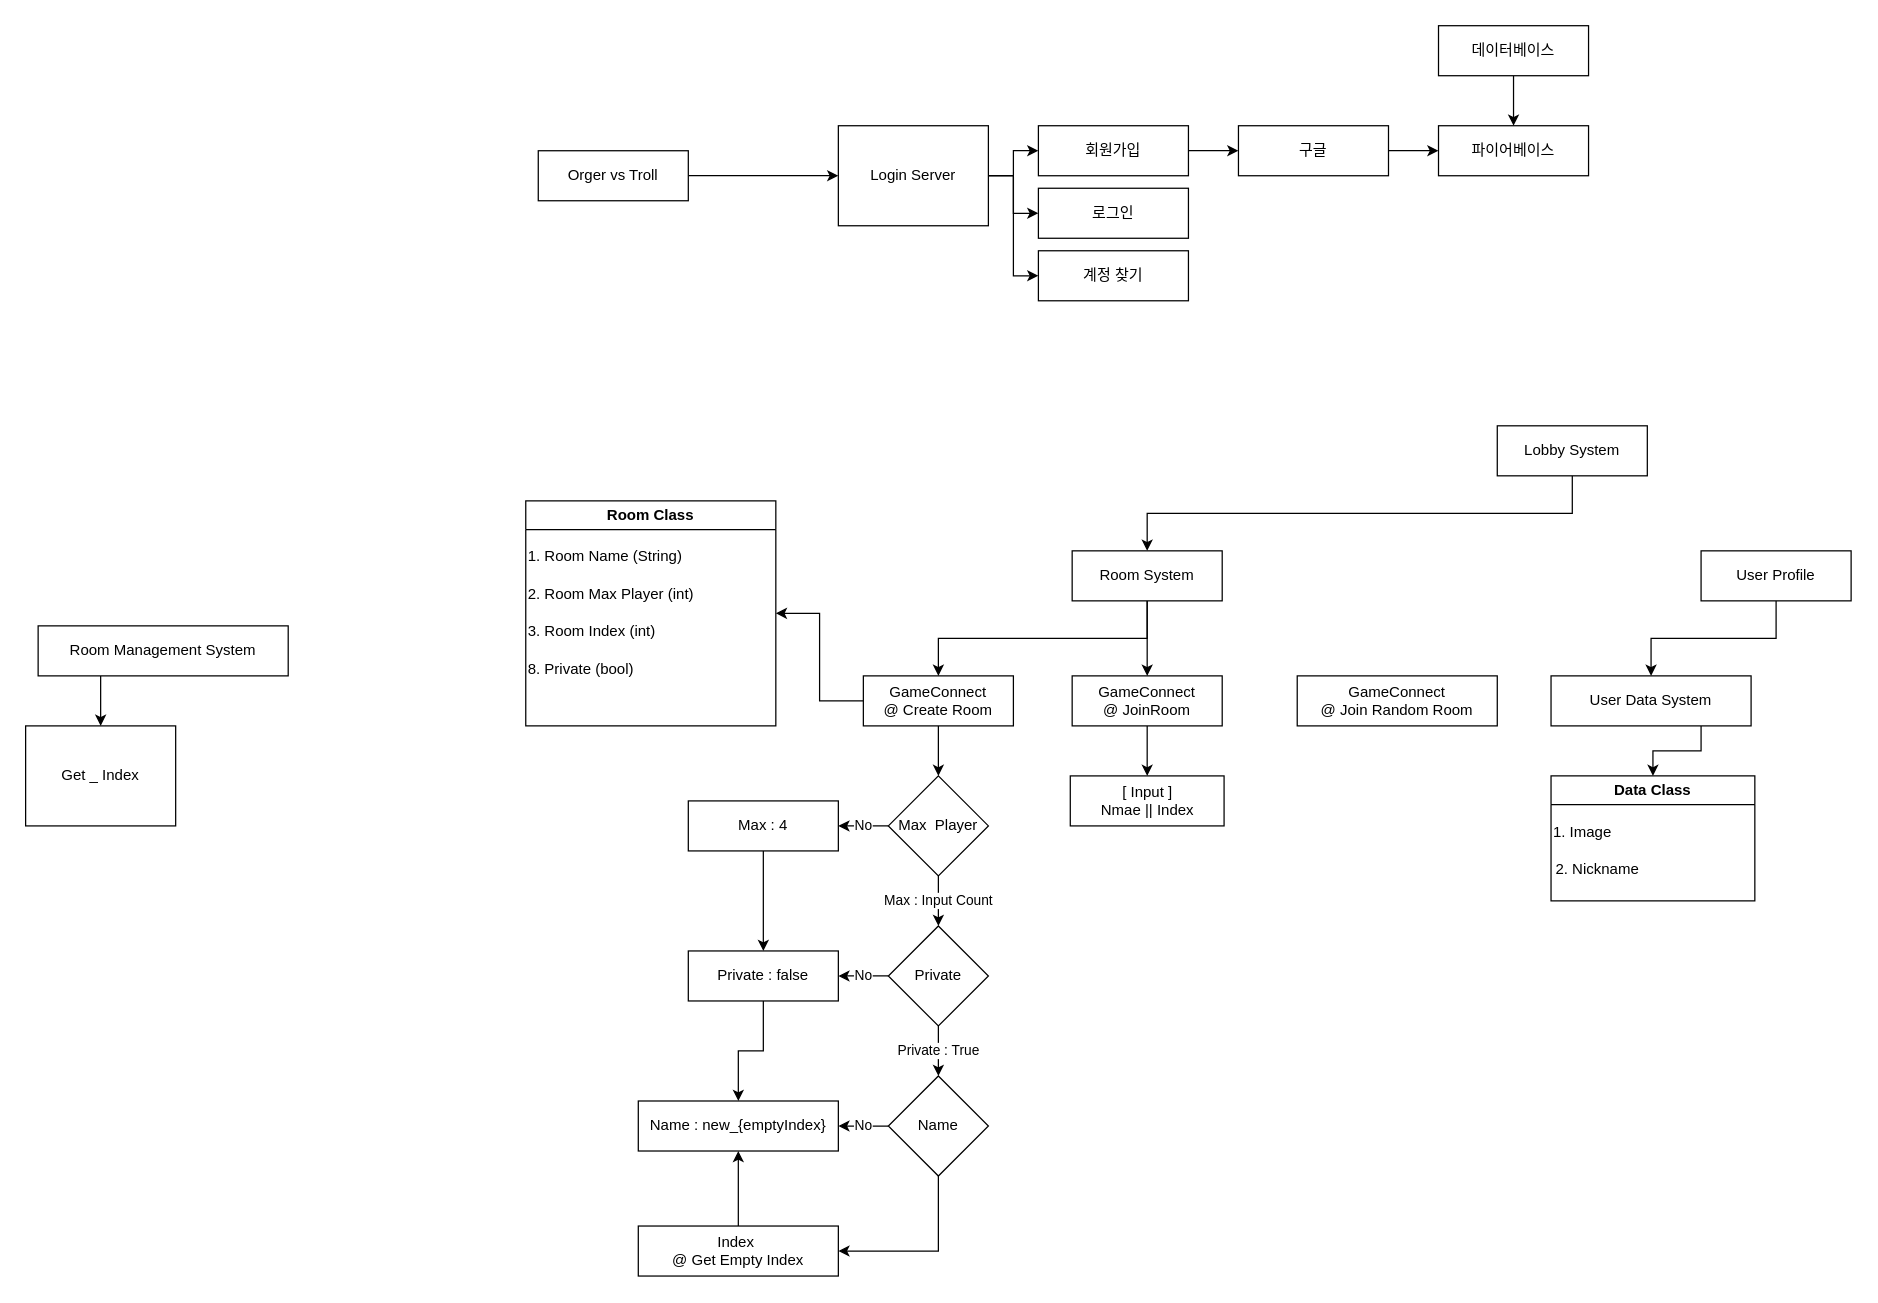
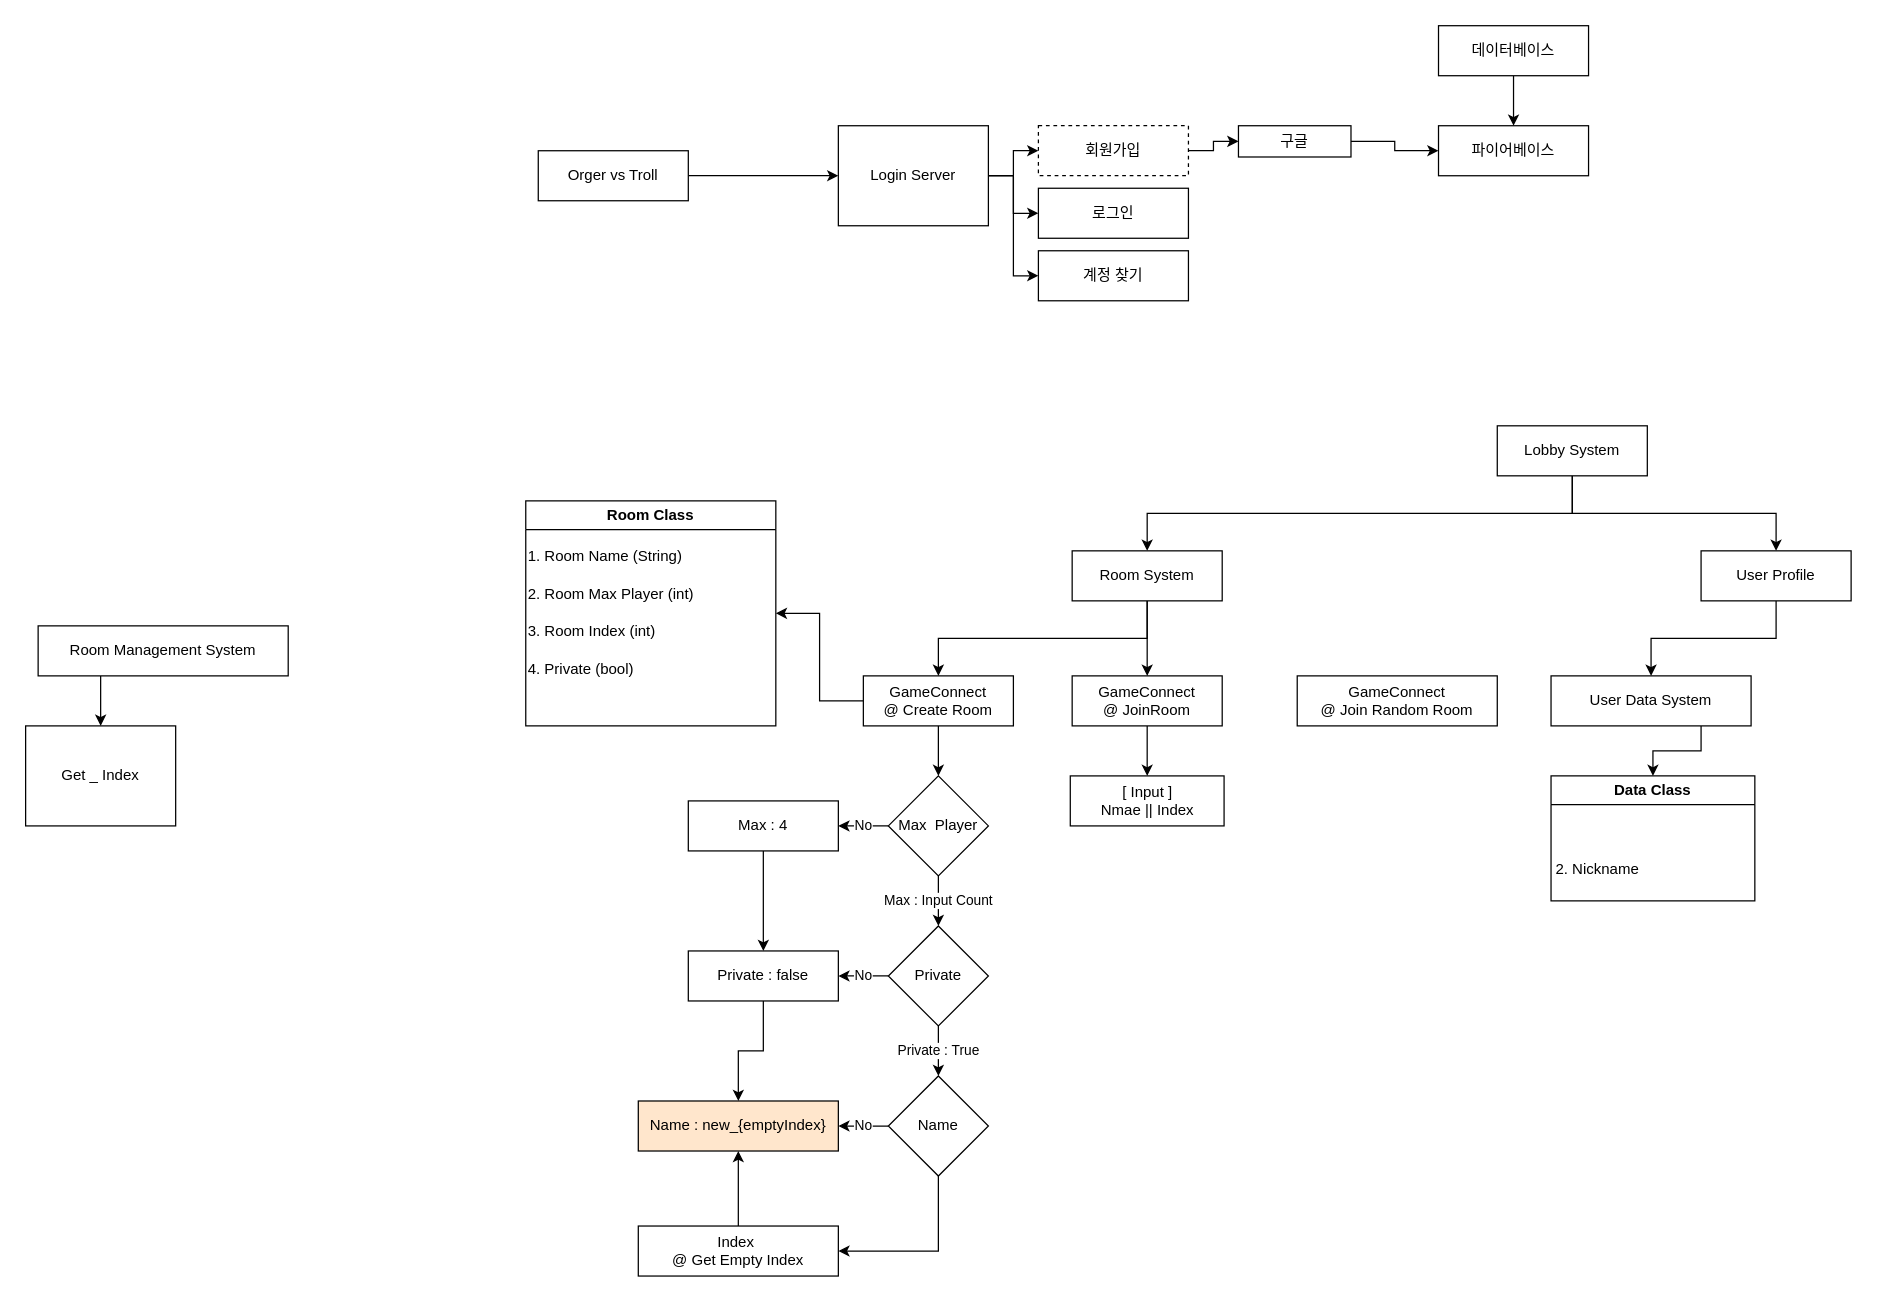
(1113, 151) -> (1113, 151)
(1313, 151) -> (1294, 141)
none -> (1689, 513)
(590, 669) -> (590, 669)
(1651, 832) -> none
(738, 1126) -> (738, 1126)
